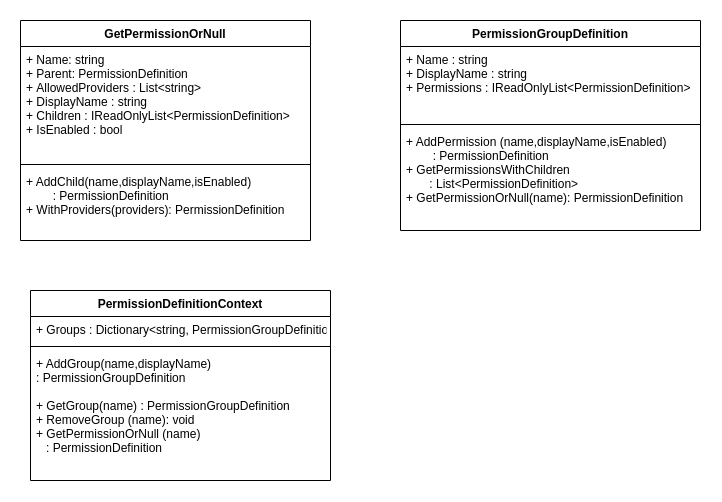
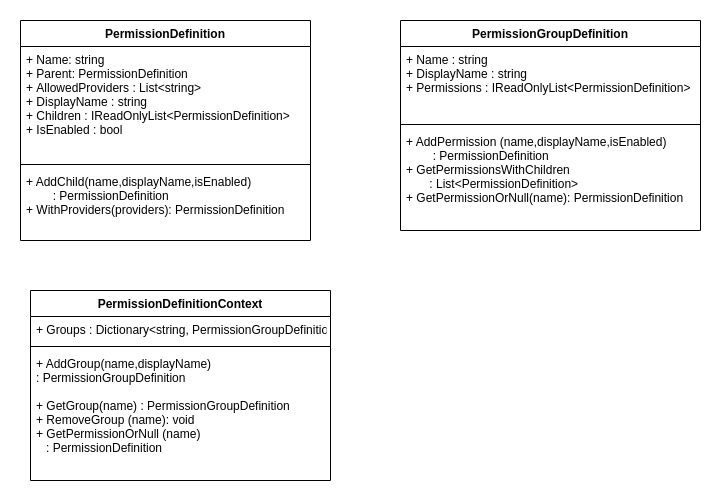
(165, 34) -> (165, 34)
